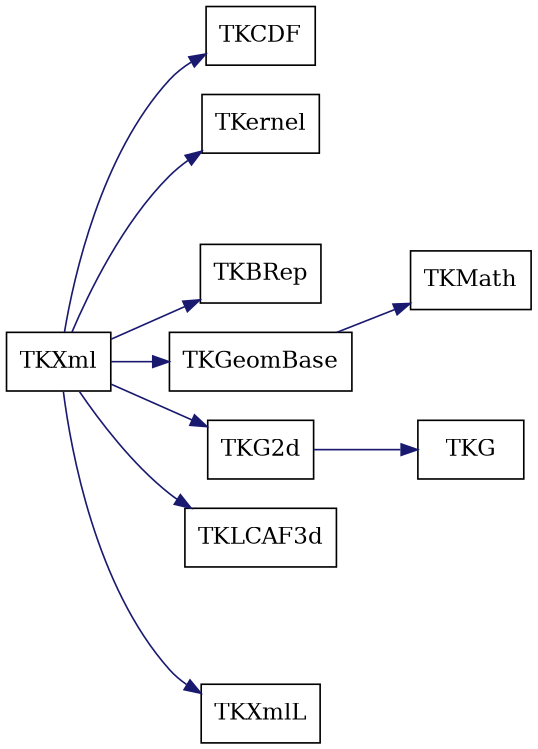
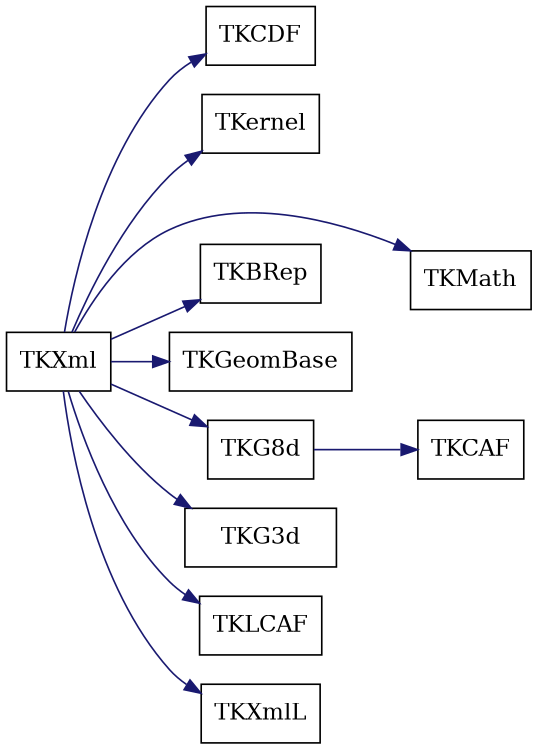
(366, 321) -> (213, 217)
(261, 450) -> (261, 450)
(471, 450) -> (471, 450)
(261, 538) -> (261, 538)
none -> (261, 626)
